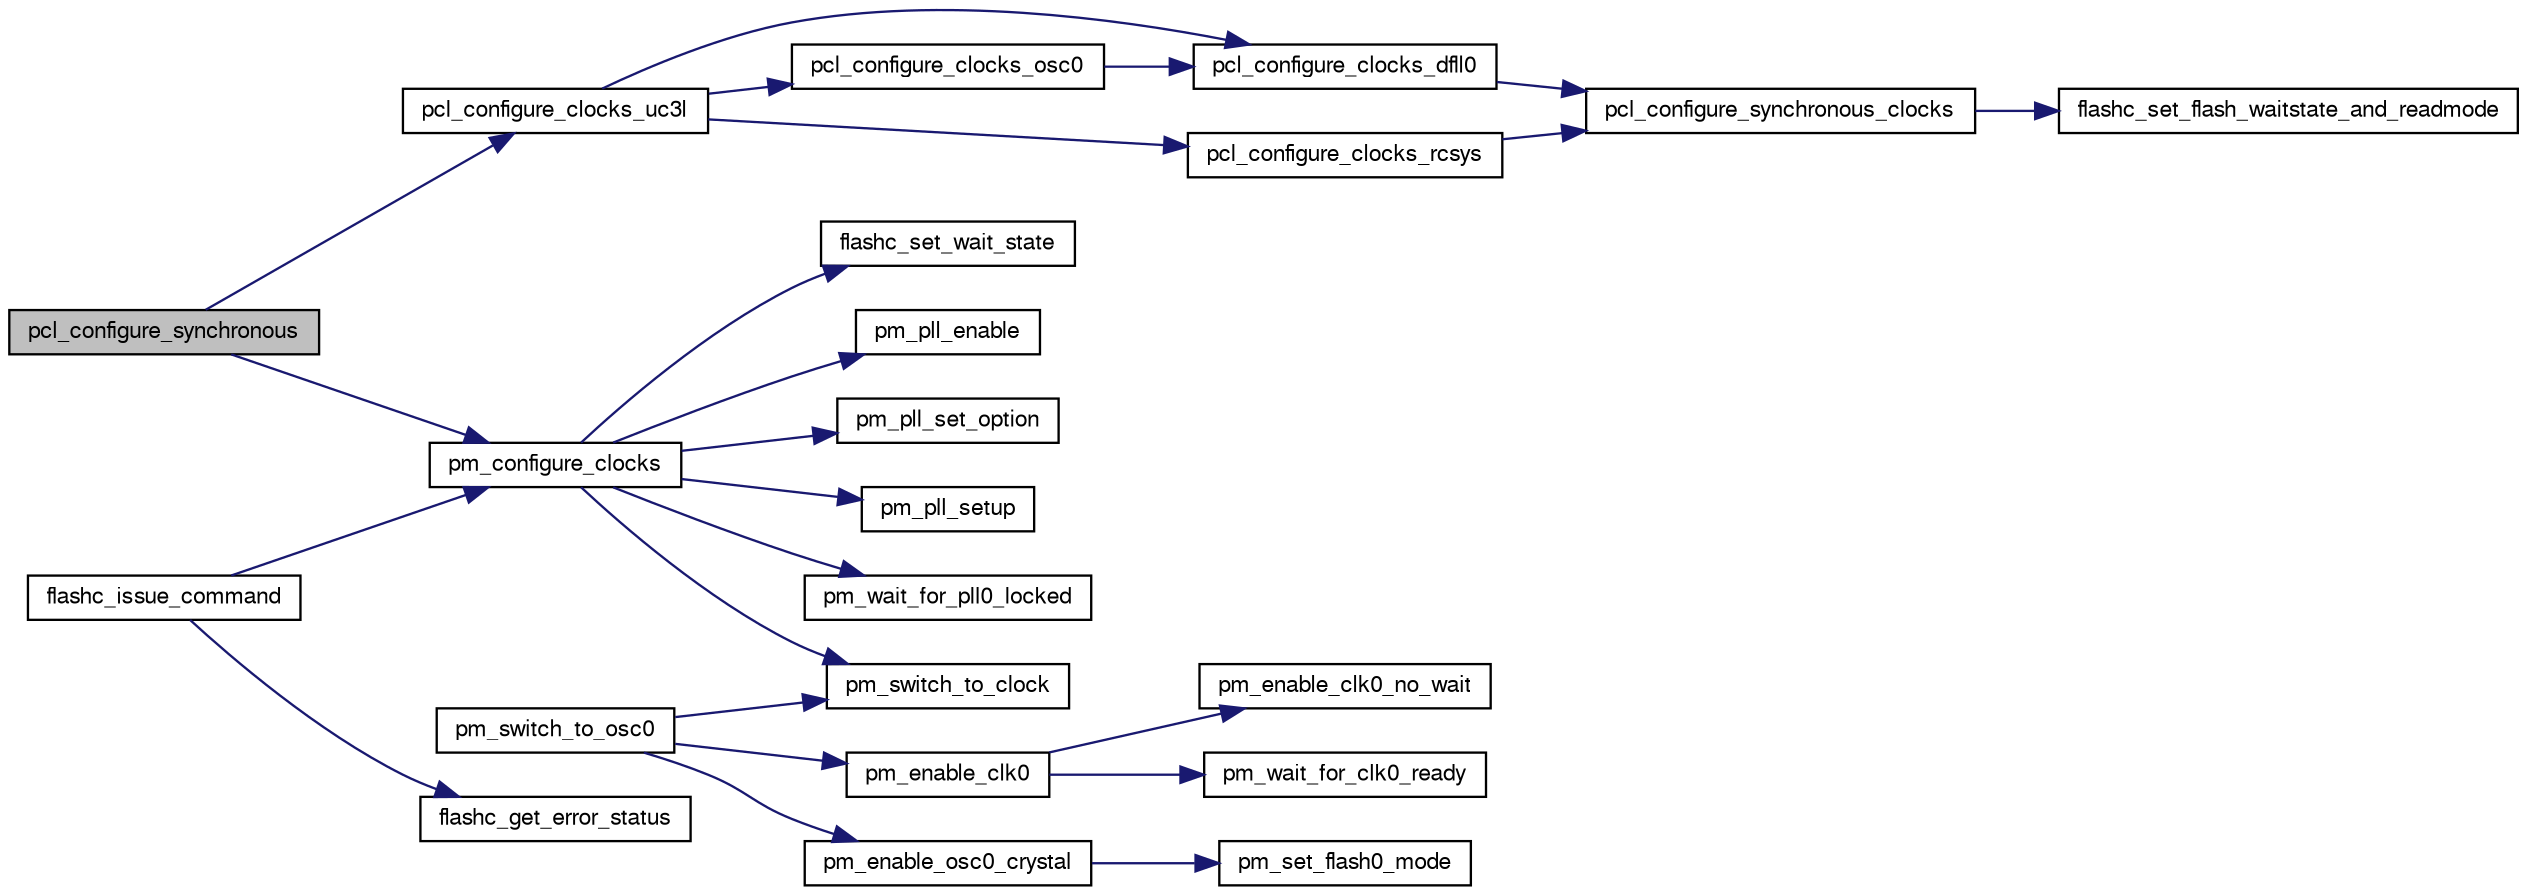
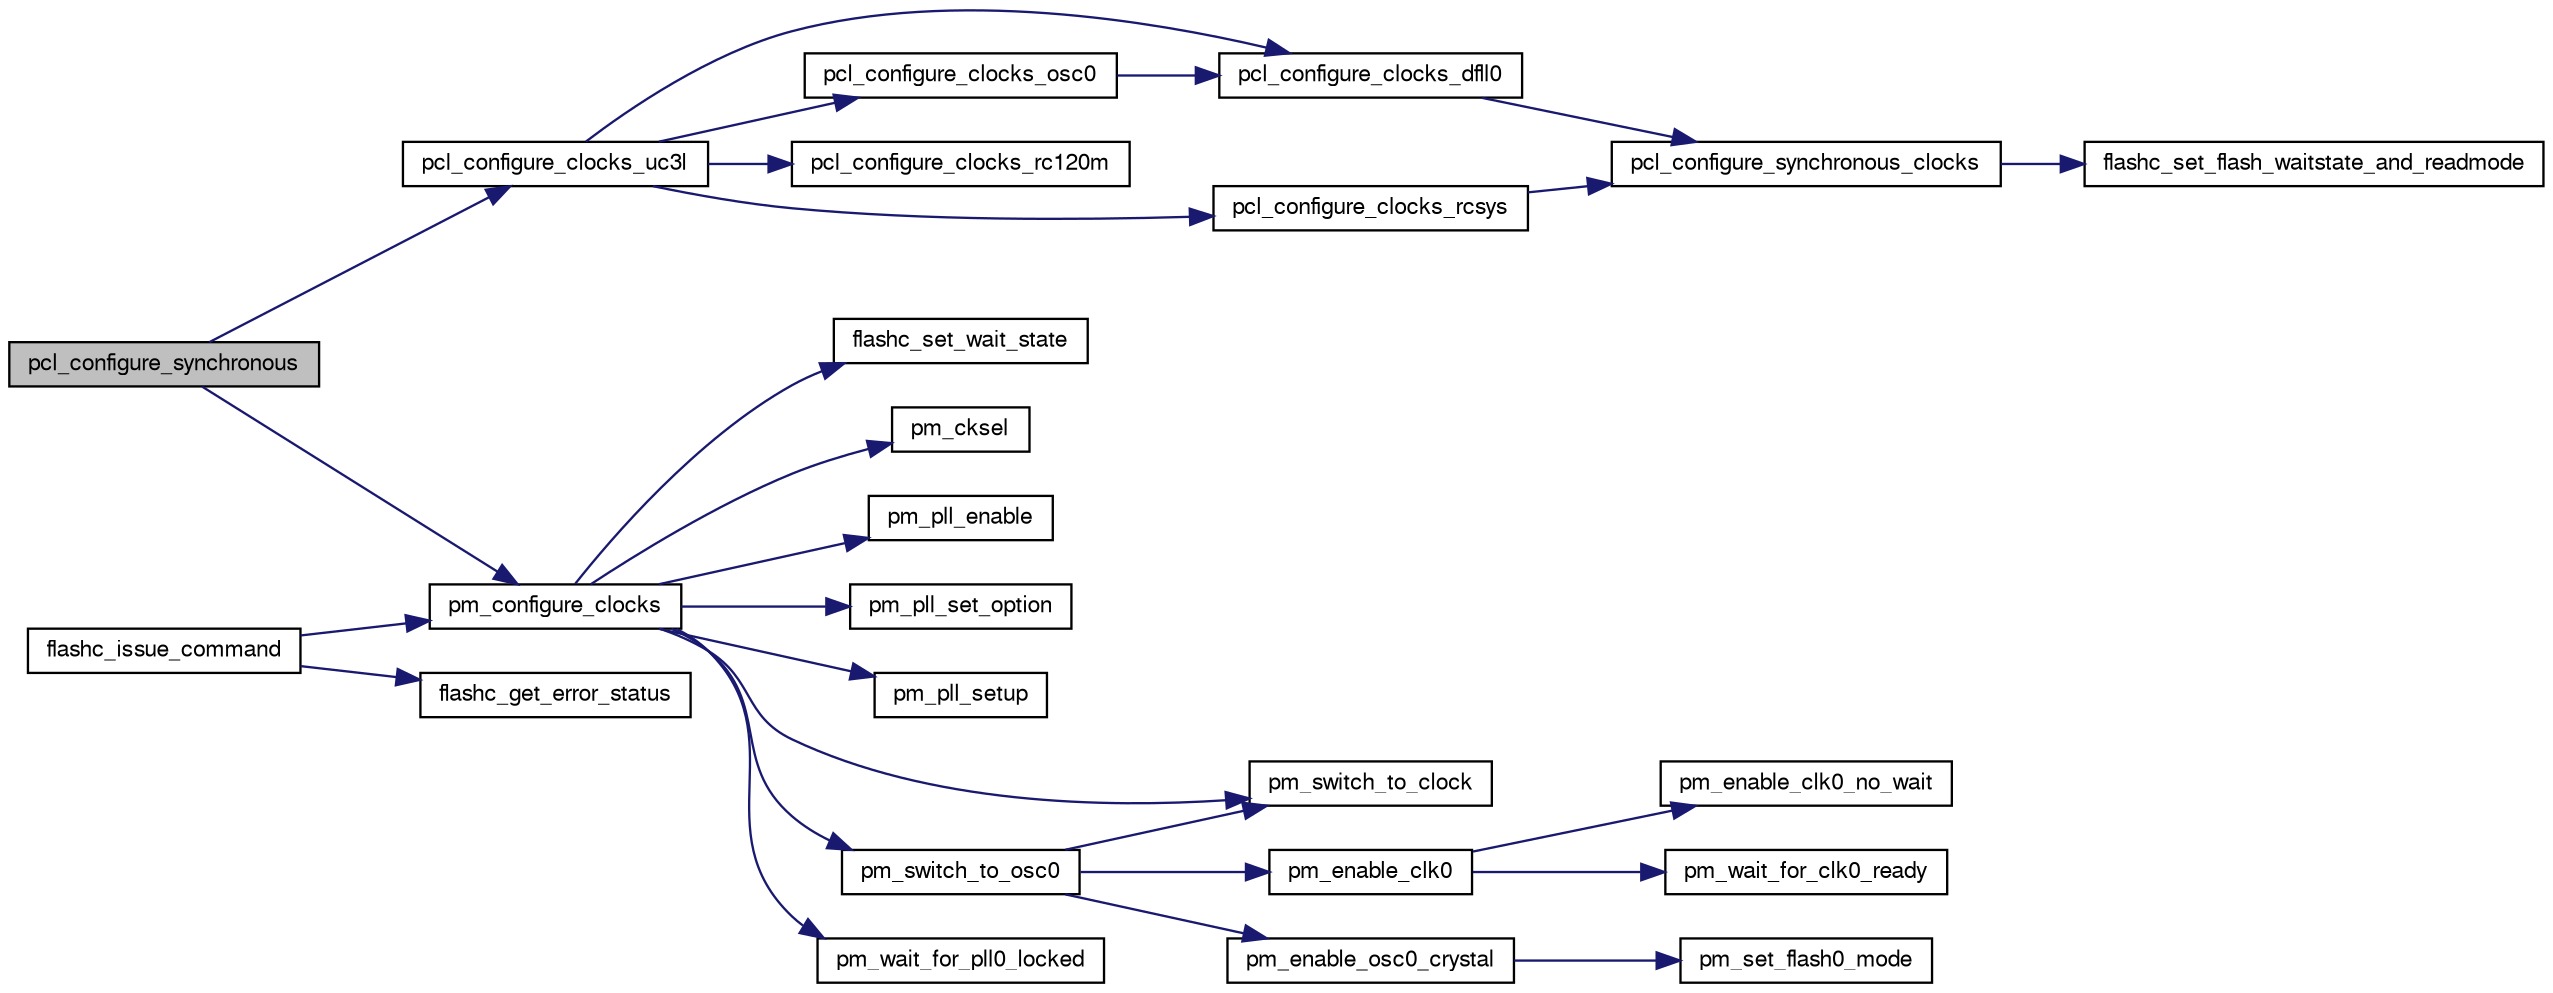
none -> (961, 164)
none -> (961, 430)
none -> (765, 781)
